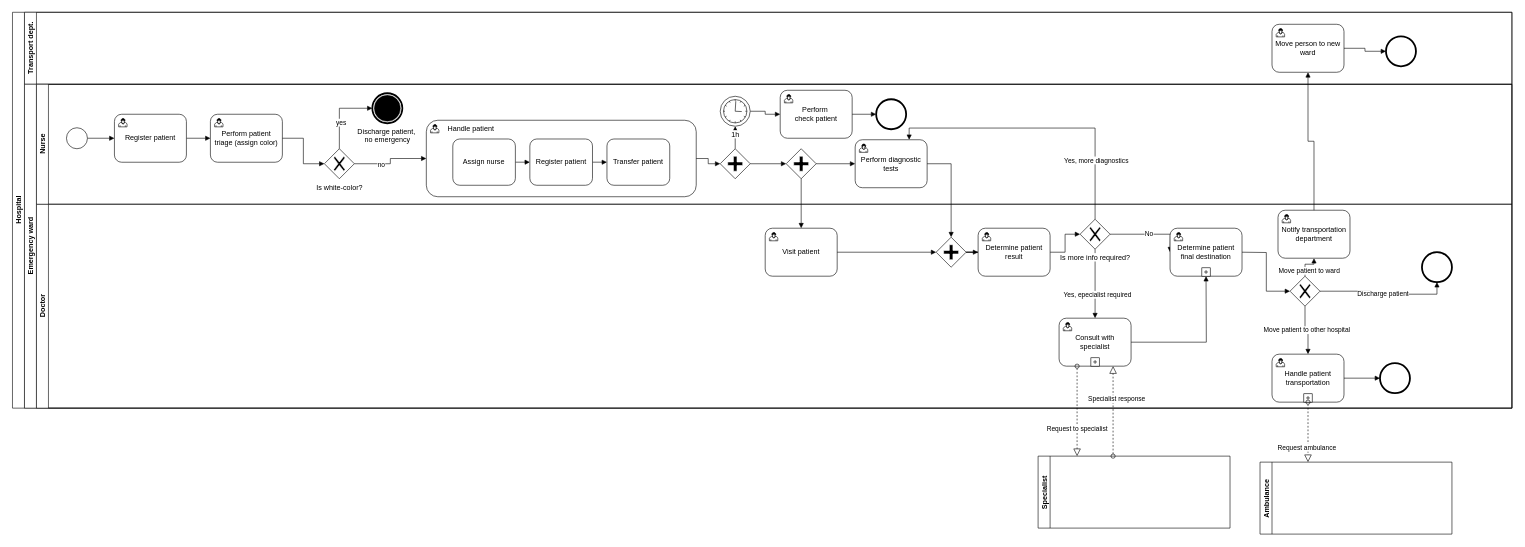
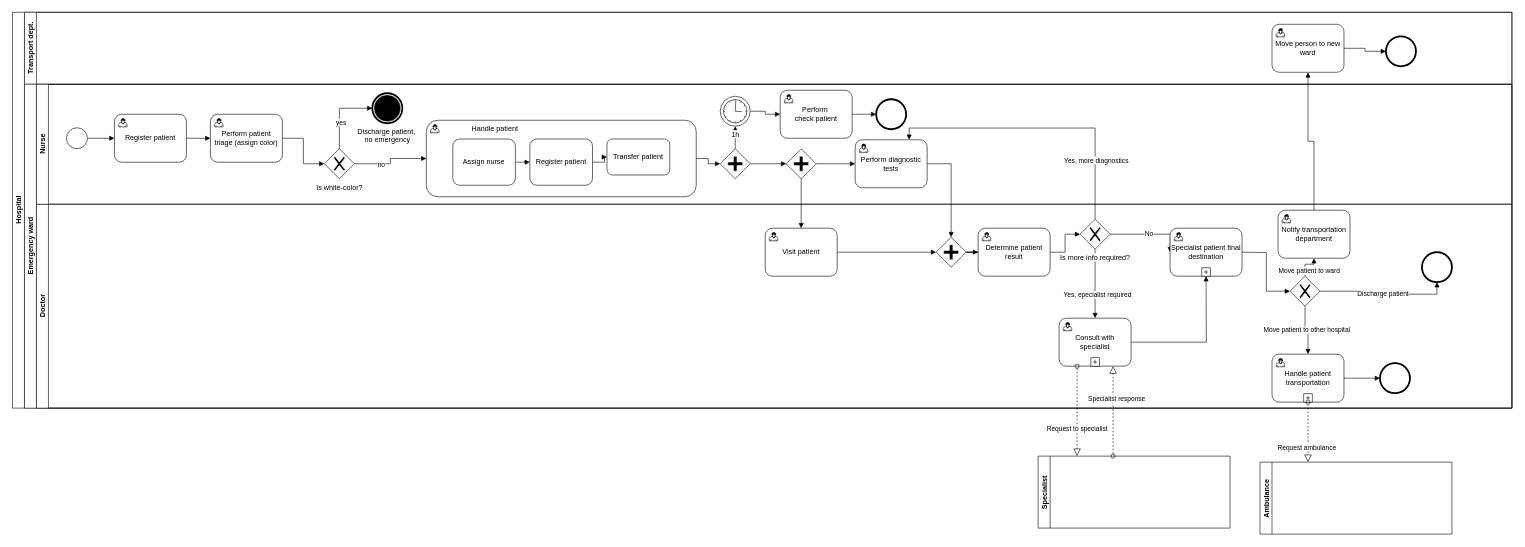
(471, 129) -> (495, 129)
(638, 162) -> (638, 157)
(1206, 252) -> (1206, 252)
